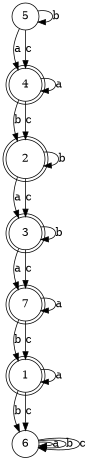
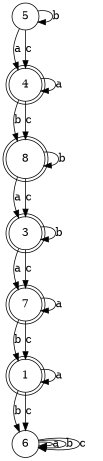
(26, 159) -> (26, 159)
